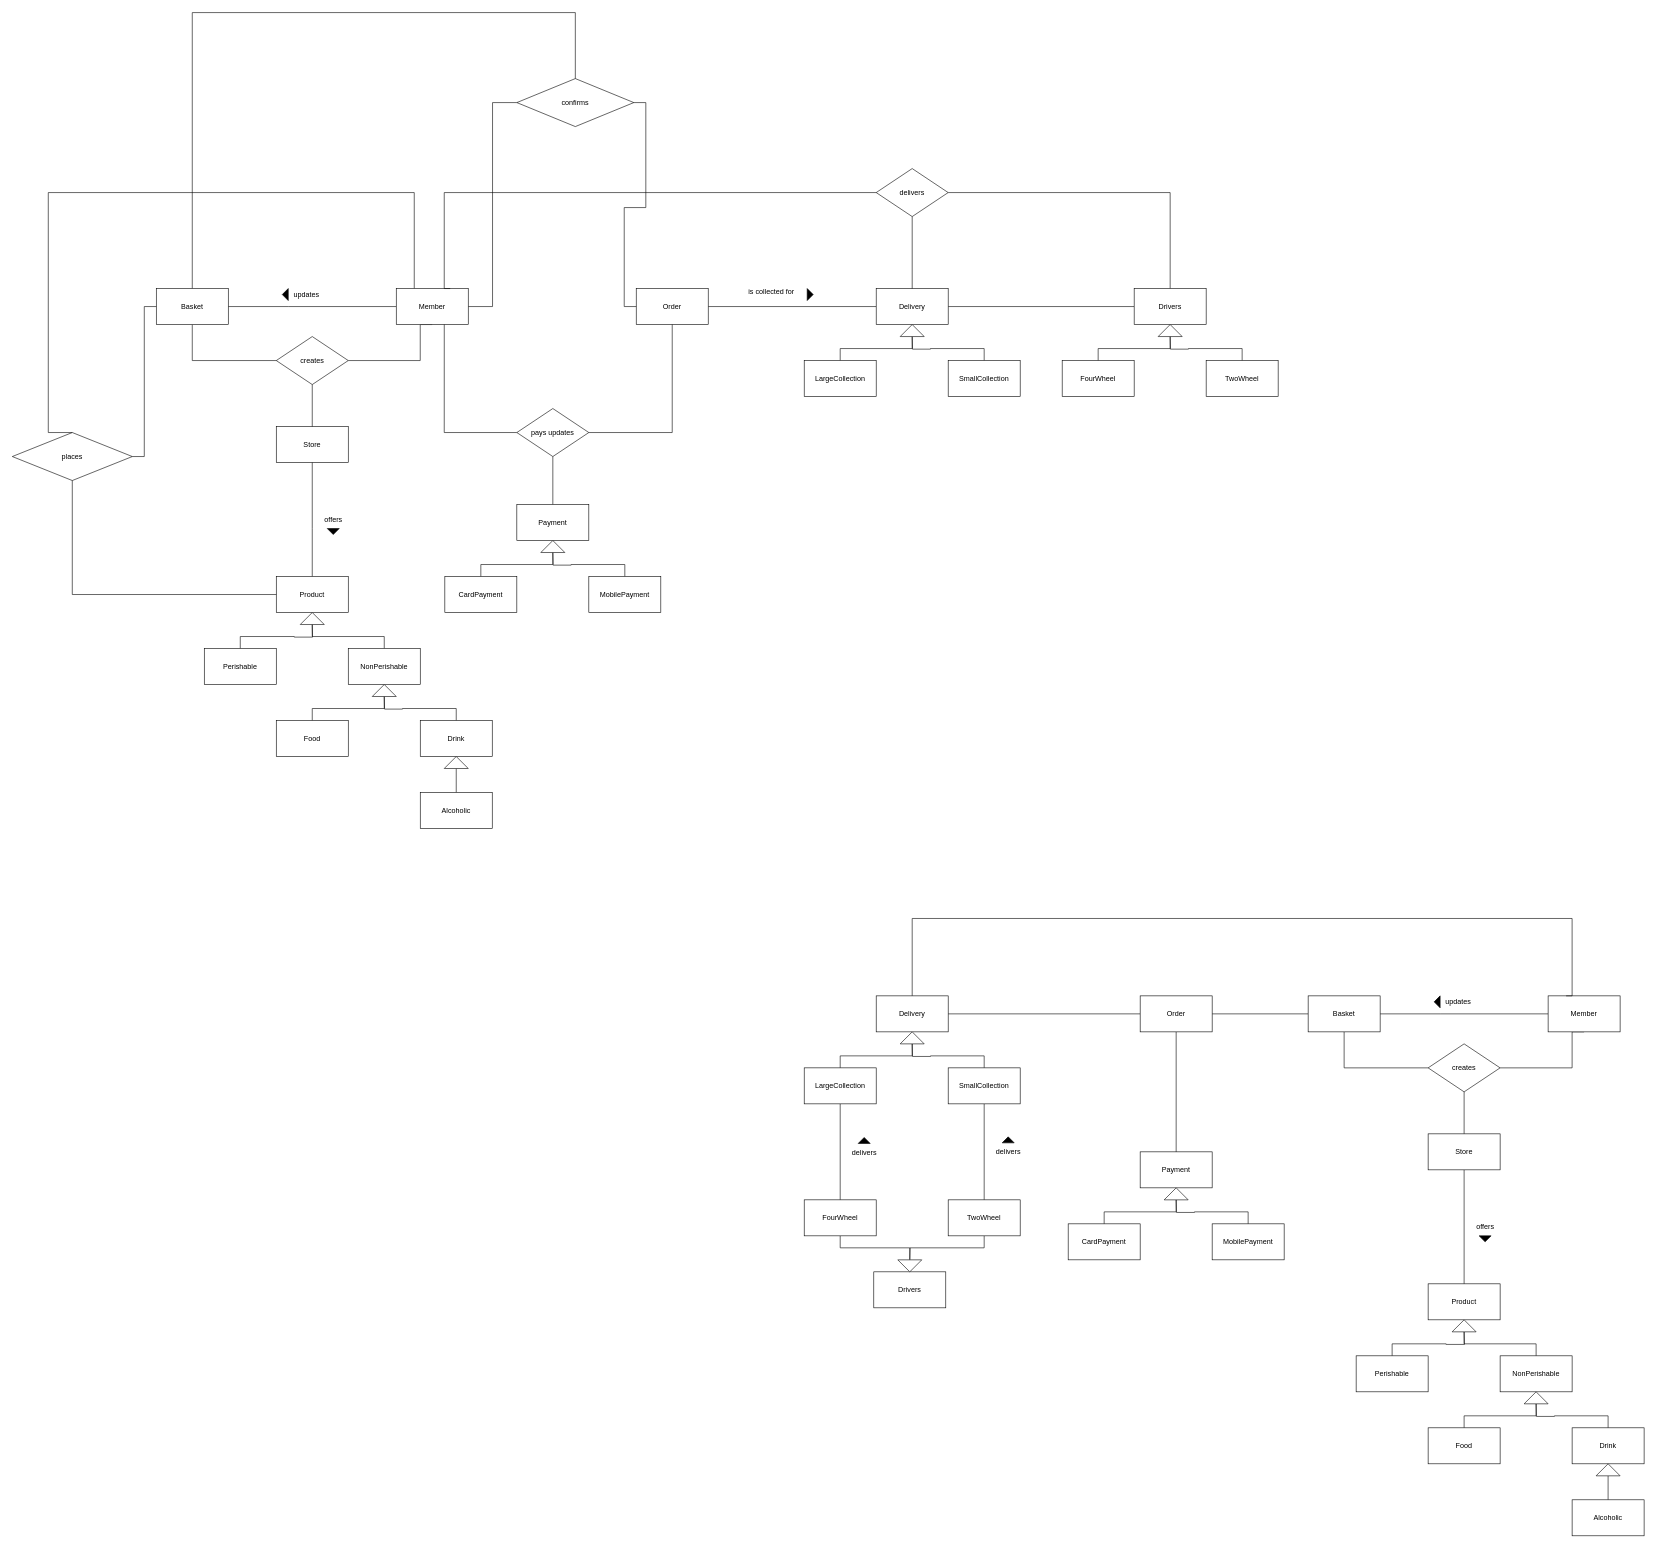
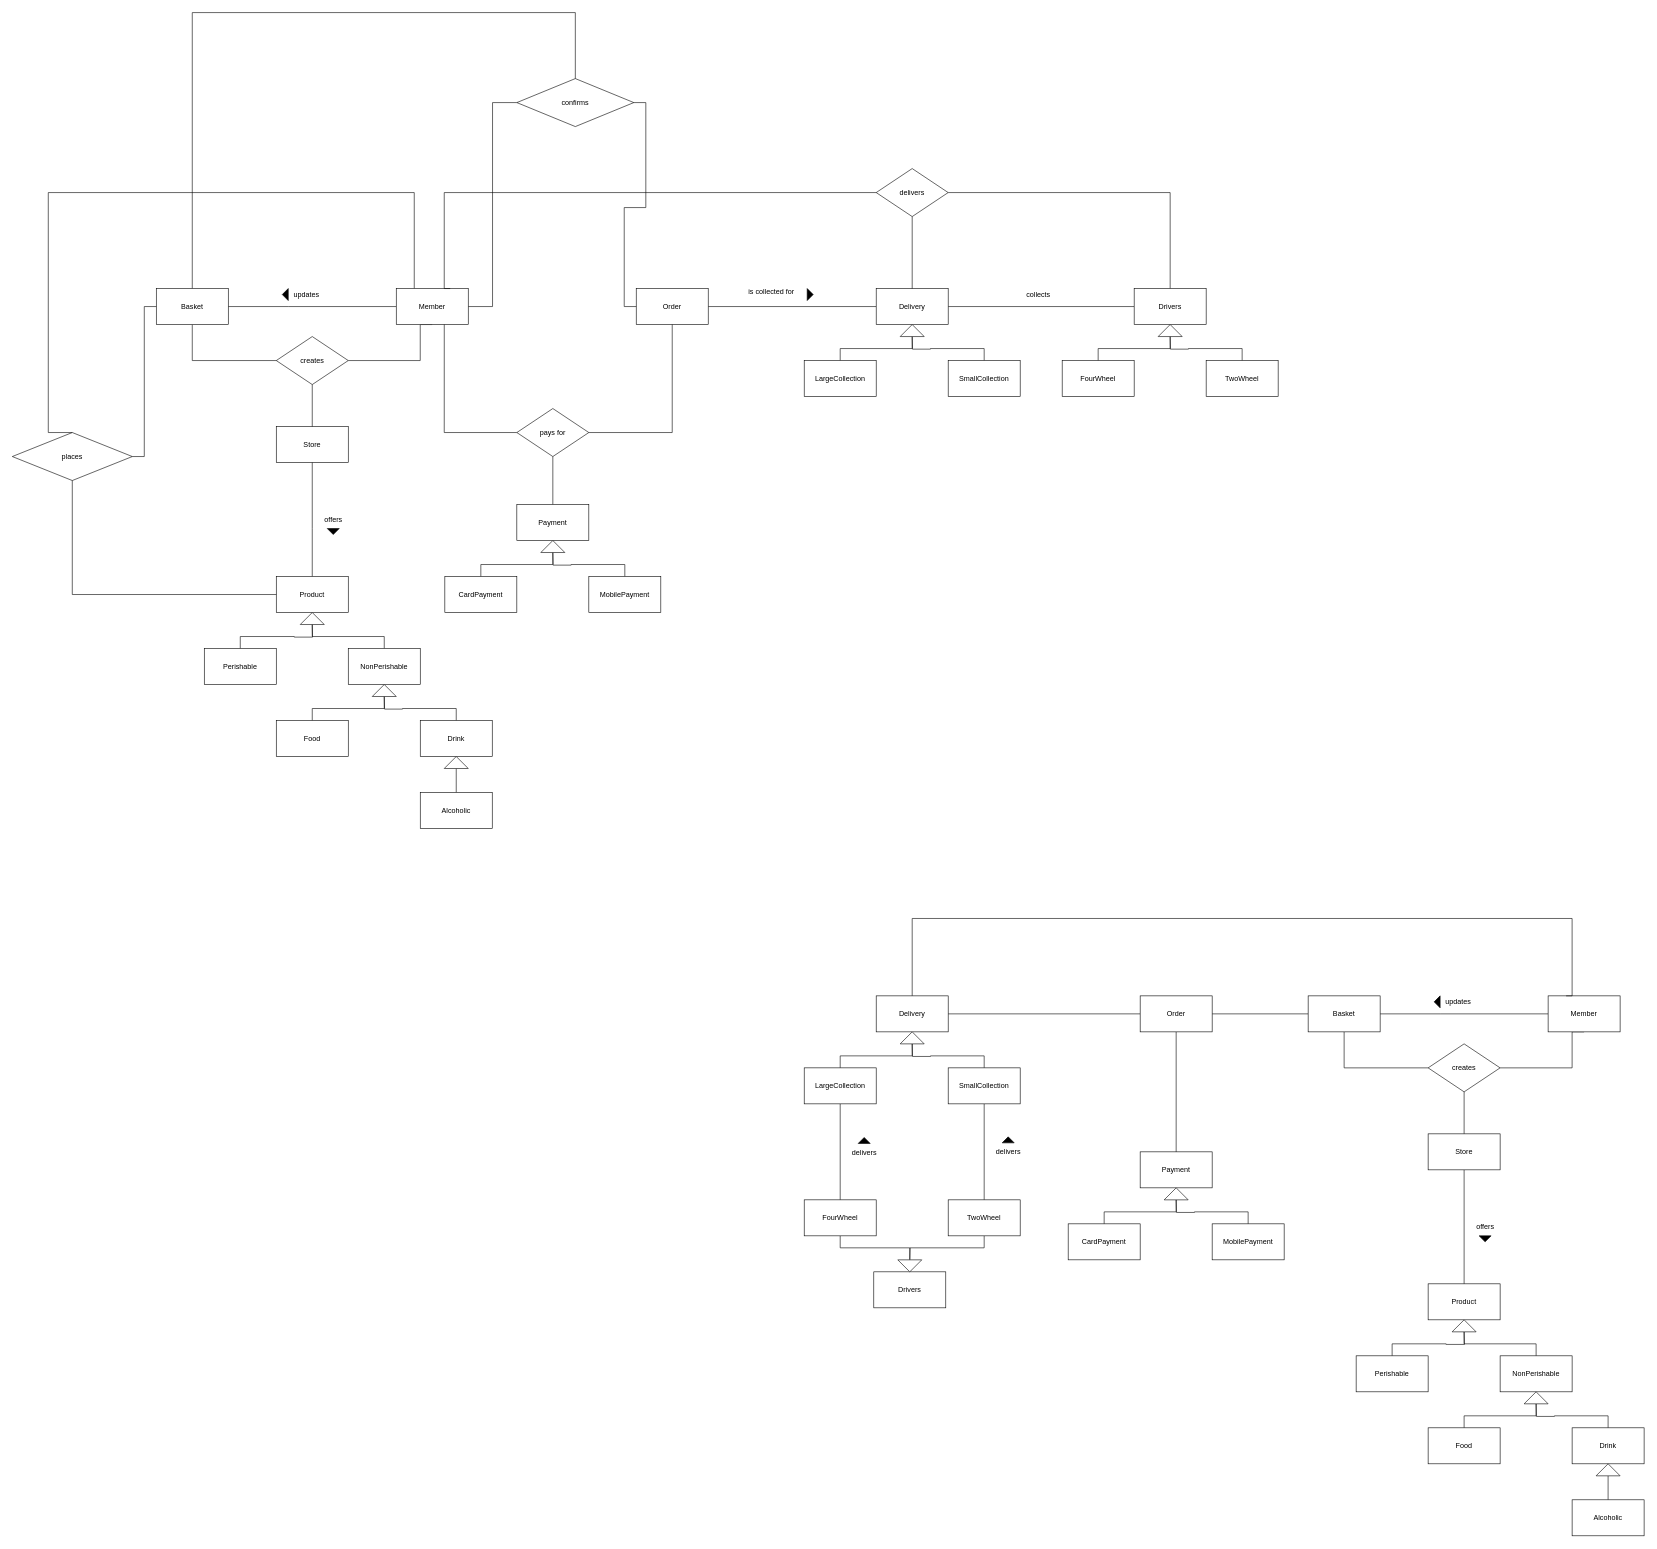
none -> (1038, 294)
(553, 432) -> (553, 432)
